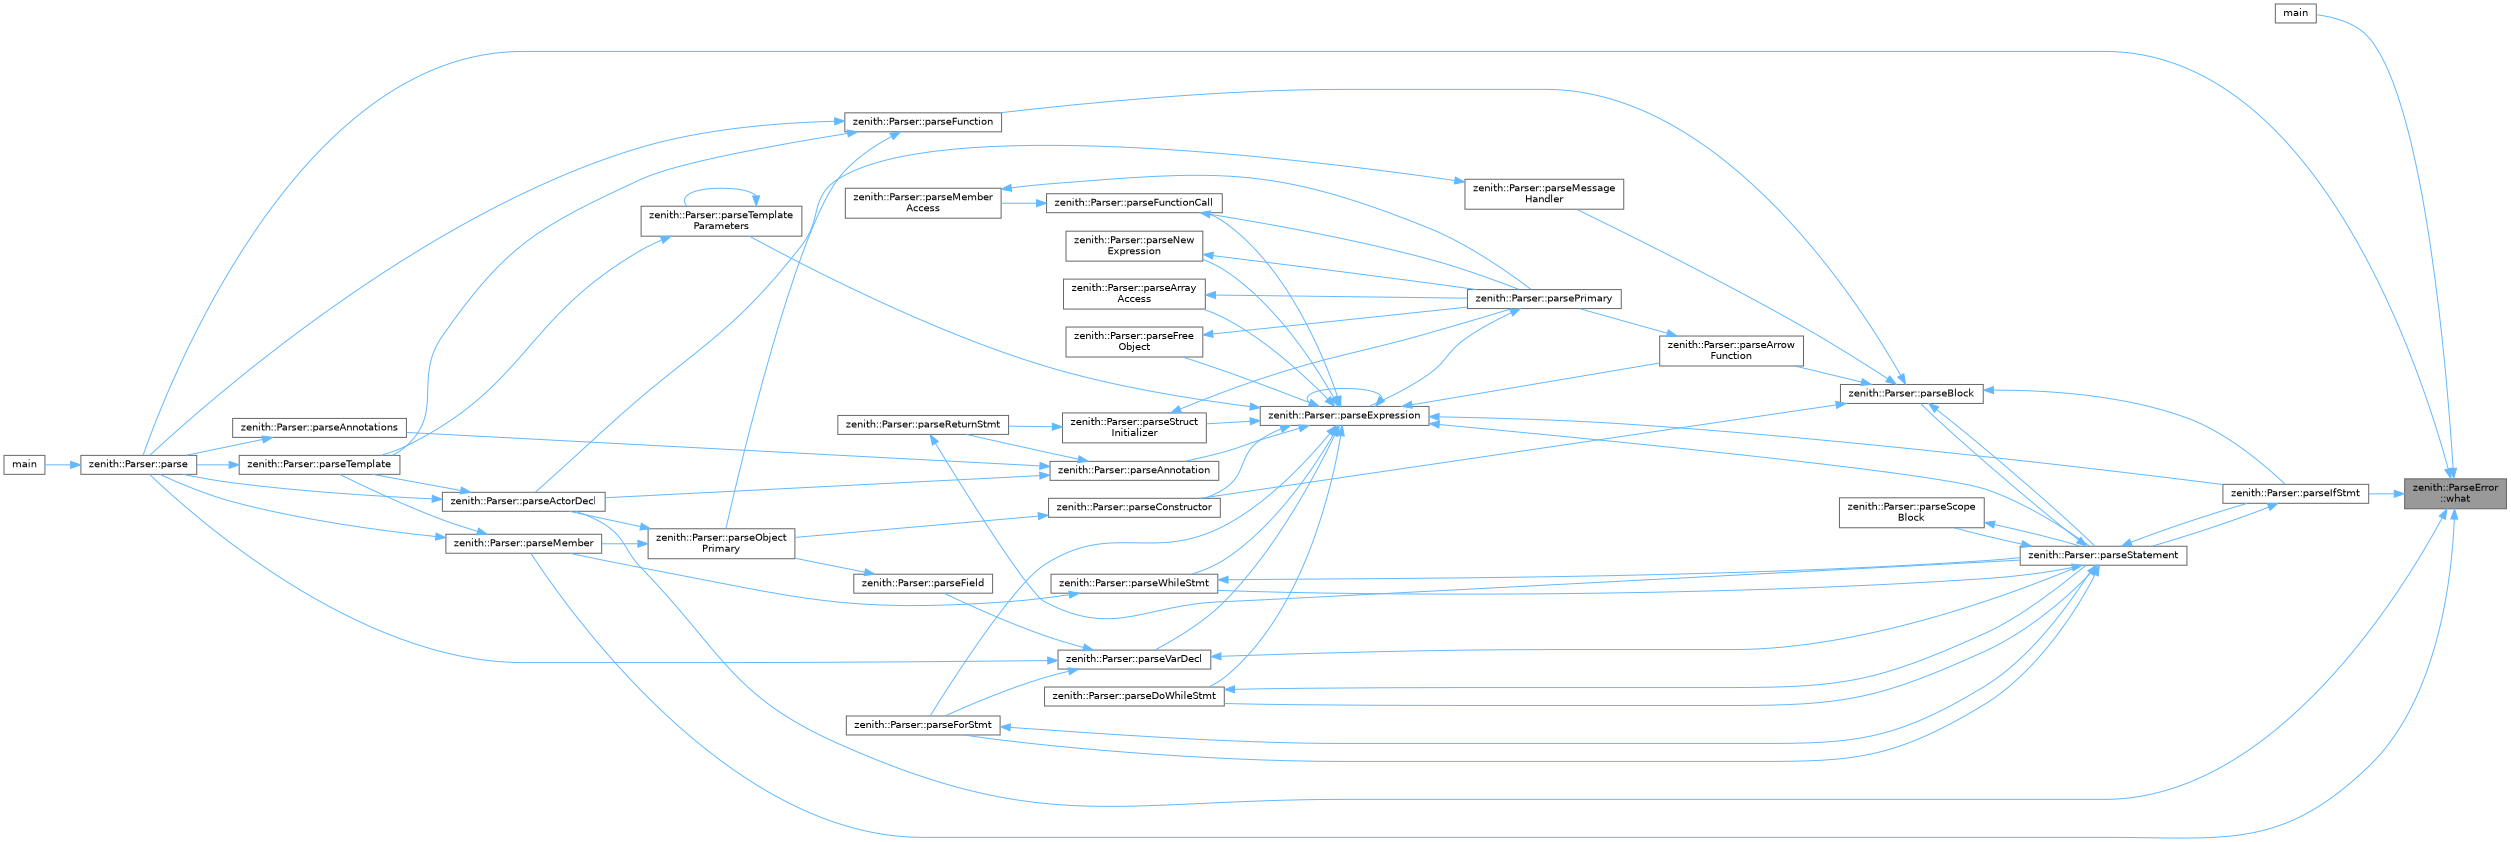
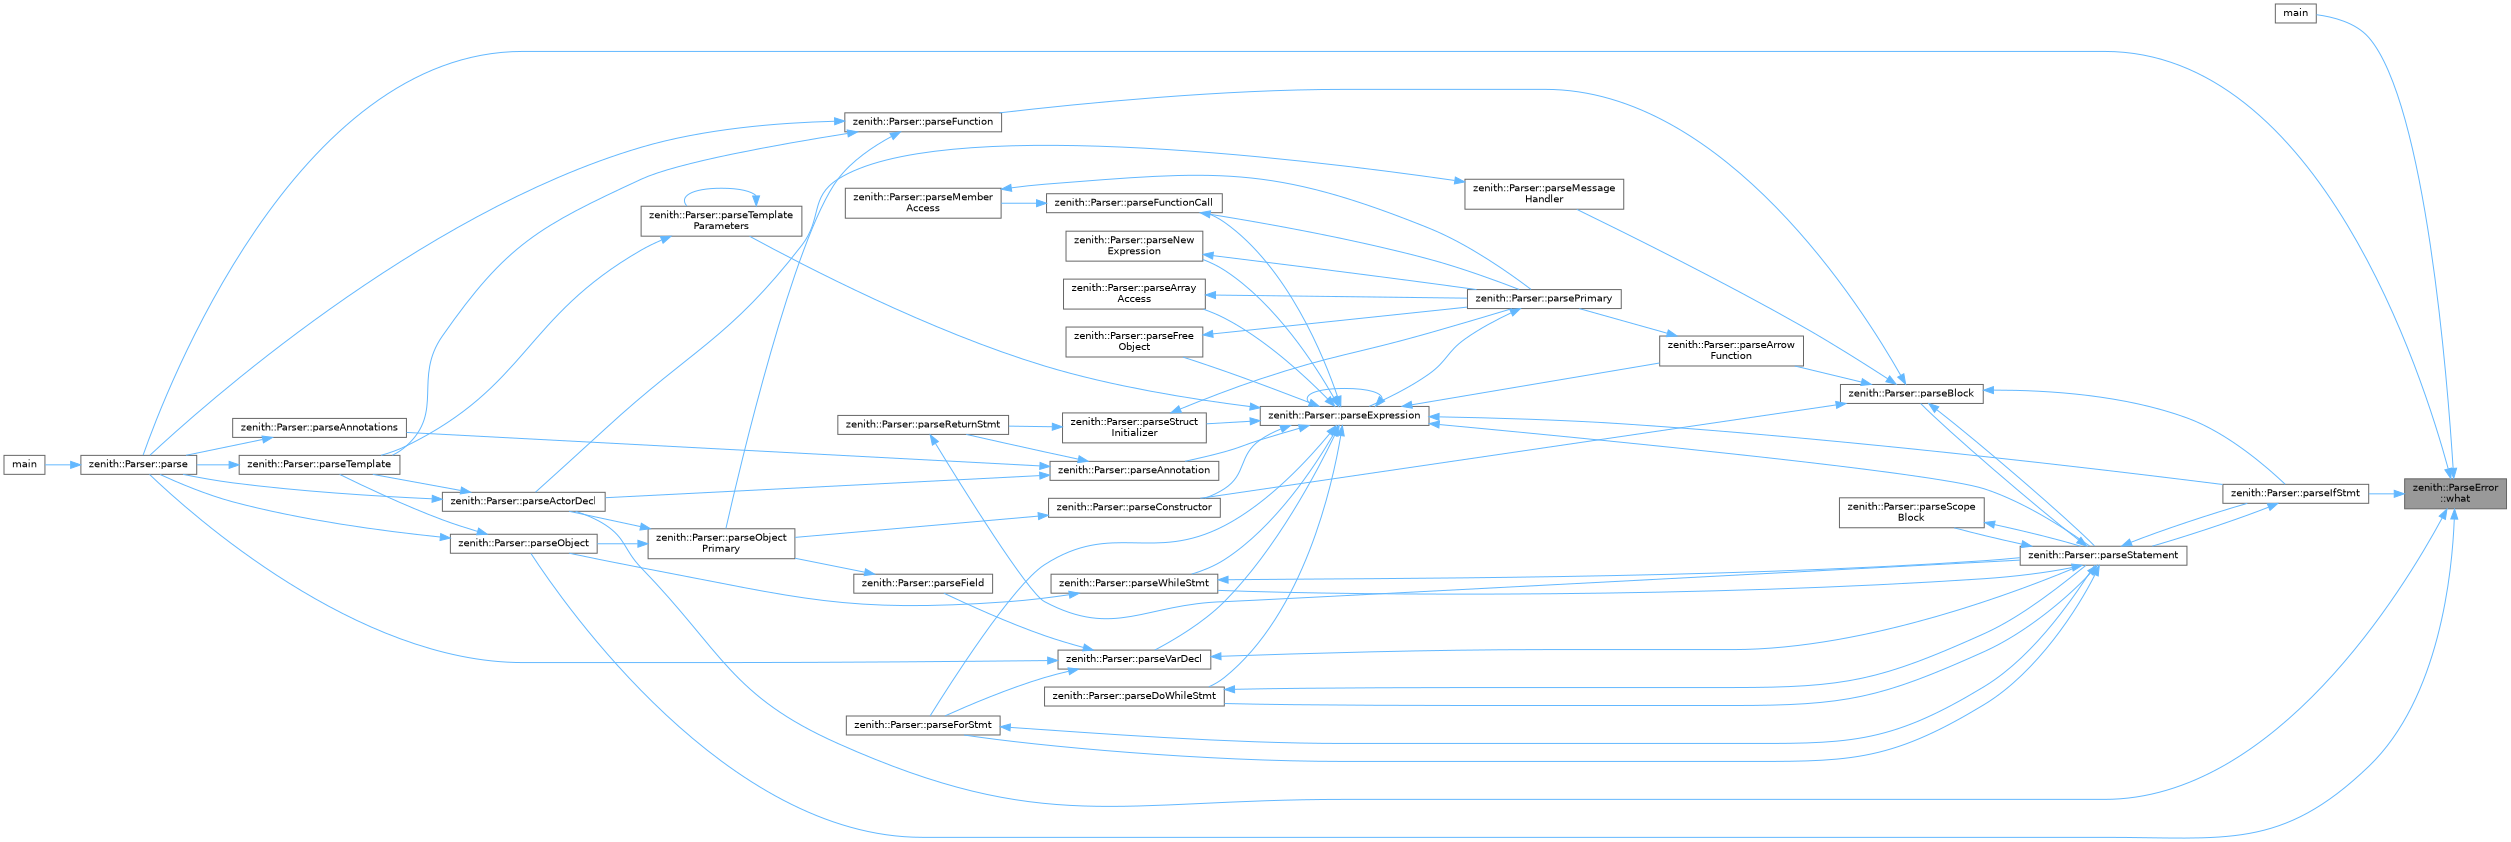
(524, 544) -> (524, 544)
